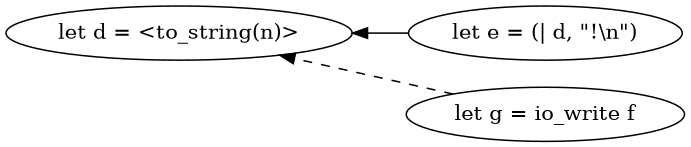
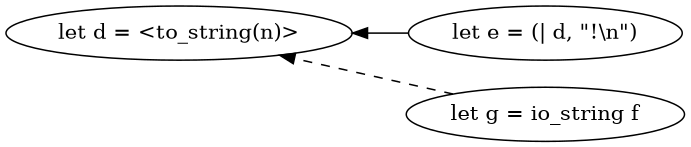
(545, 114) -> (545, 114)
